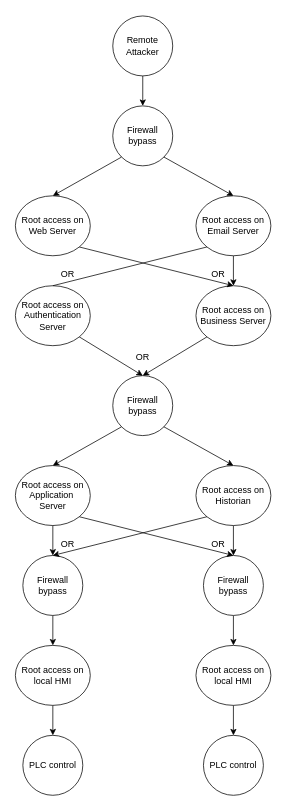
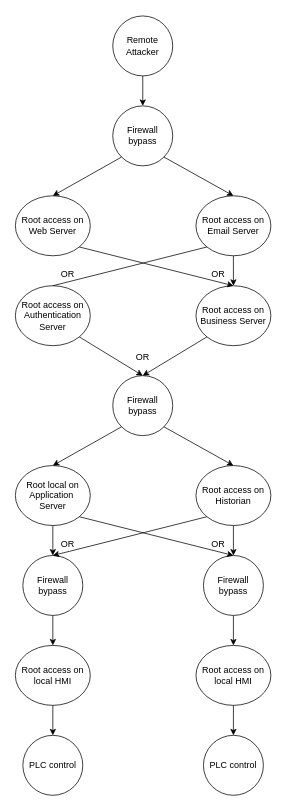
(53, 495) -> (53, 495)
